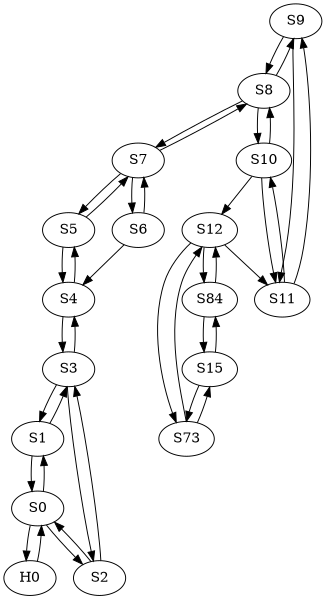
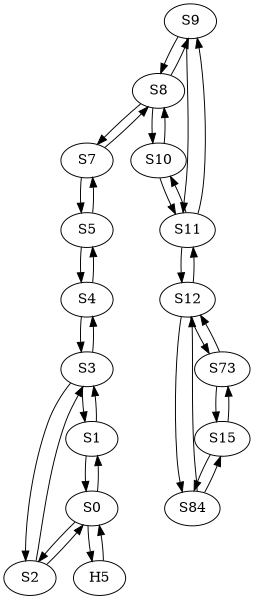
(240, 192) -> (181, 260)
(138, 230) -> none
(30, 578) -> (100, 578)
